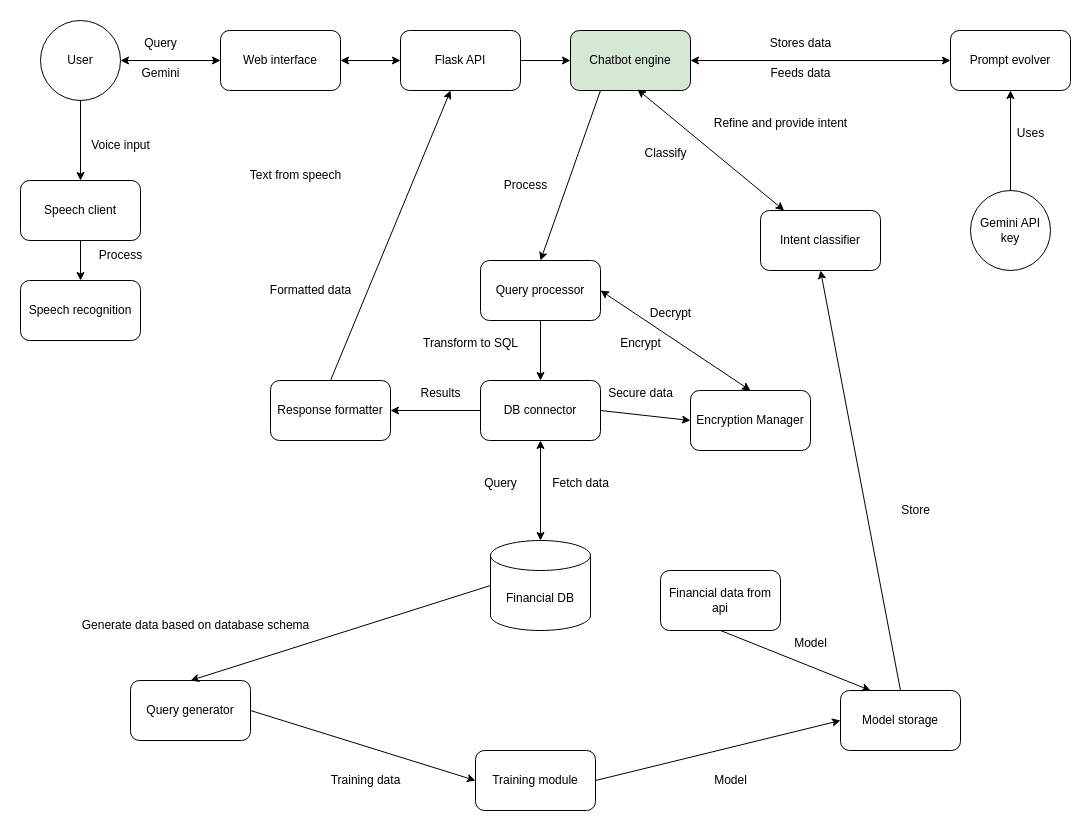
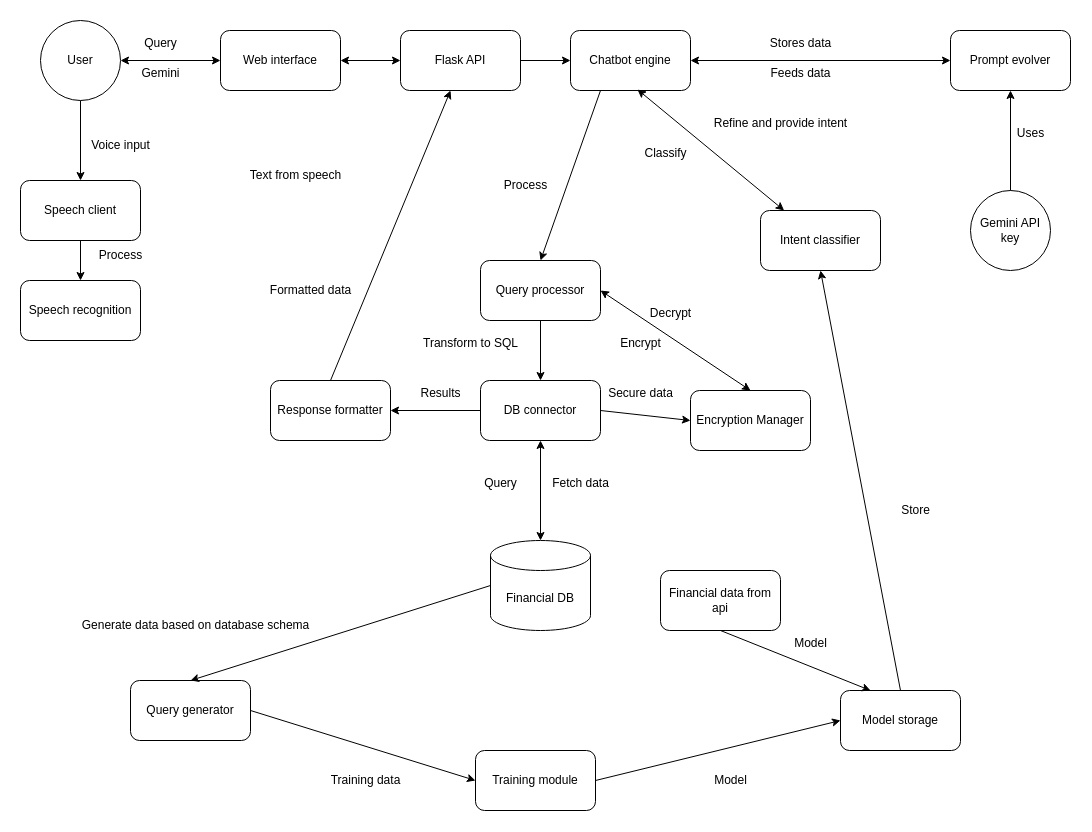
(631, 61) -> (631, 61)
